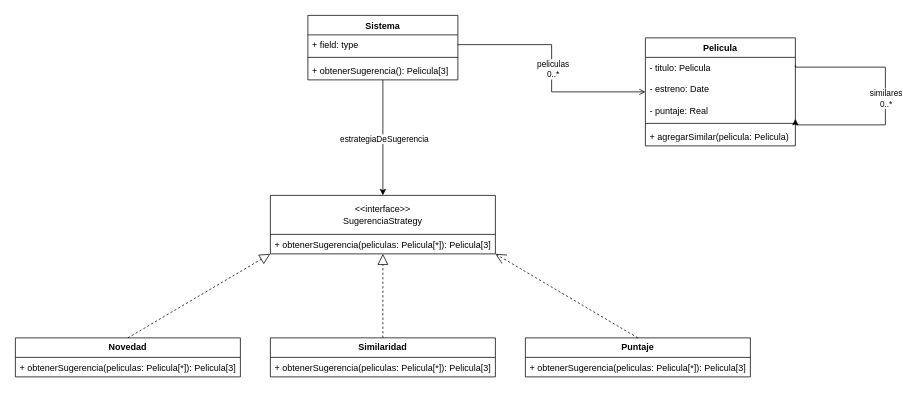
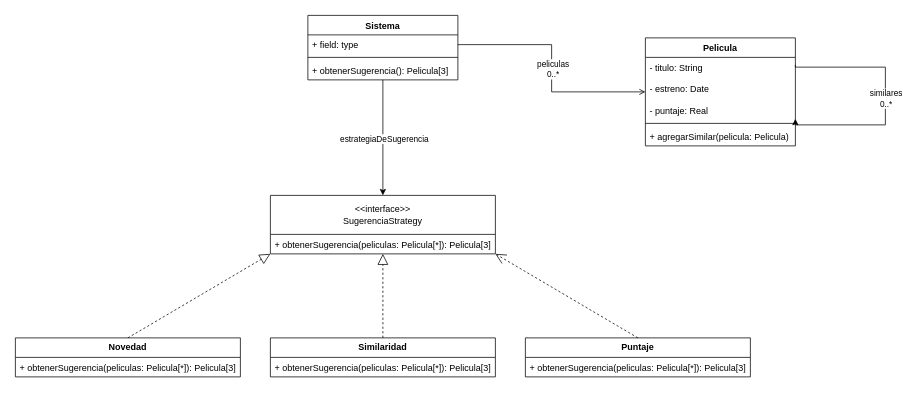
(686, 79) -> (684, 79)
